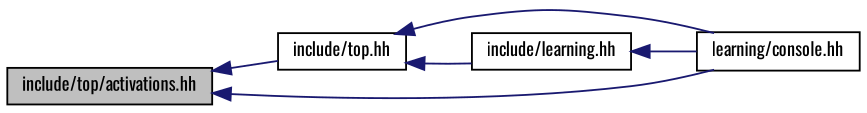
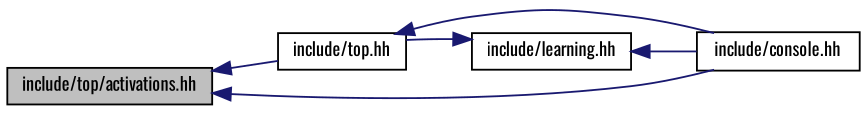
(778, 51) -> (778, 51)
(448, 64) -> (430, 39)
